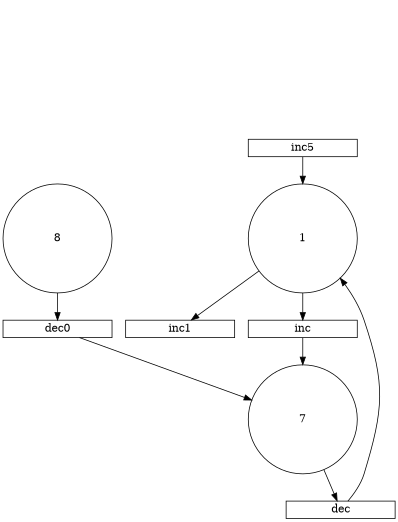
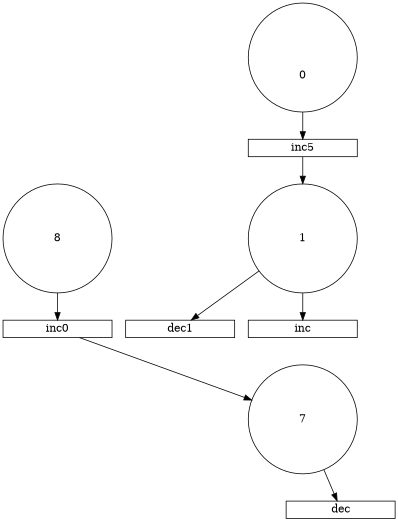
none -> (303, 58)
(58, 329) -> (58, 329)
(180, 329) -> (180, 329)
(303, 347) -> none
(379, 393) -> none
